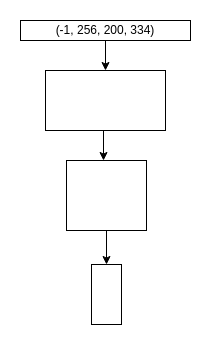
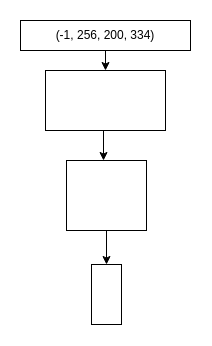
(106, 31) -> (106, 36)
